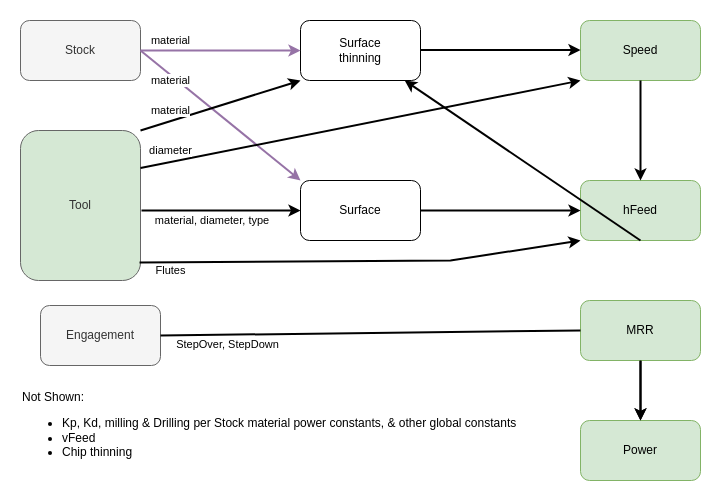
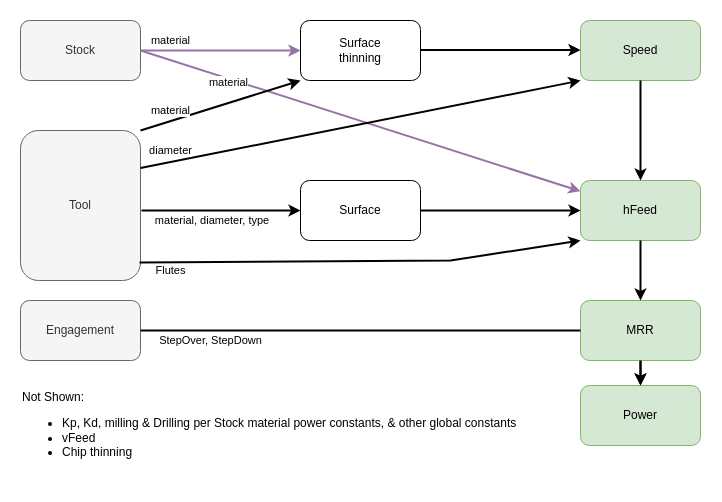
(218, 113) -> (348, 117)
(482, 133) -> (641, 266)
(81, 206) -> (81, 206)
(101, 336) -> (81, 331)
(641, 451) -> (641, 416)
